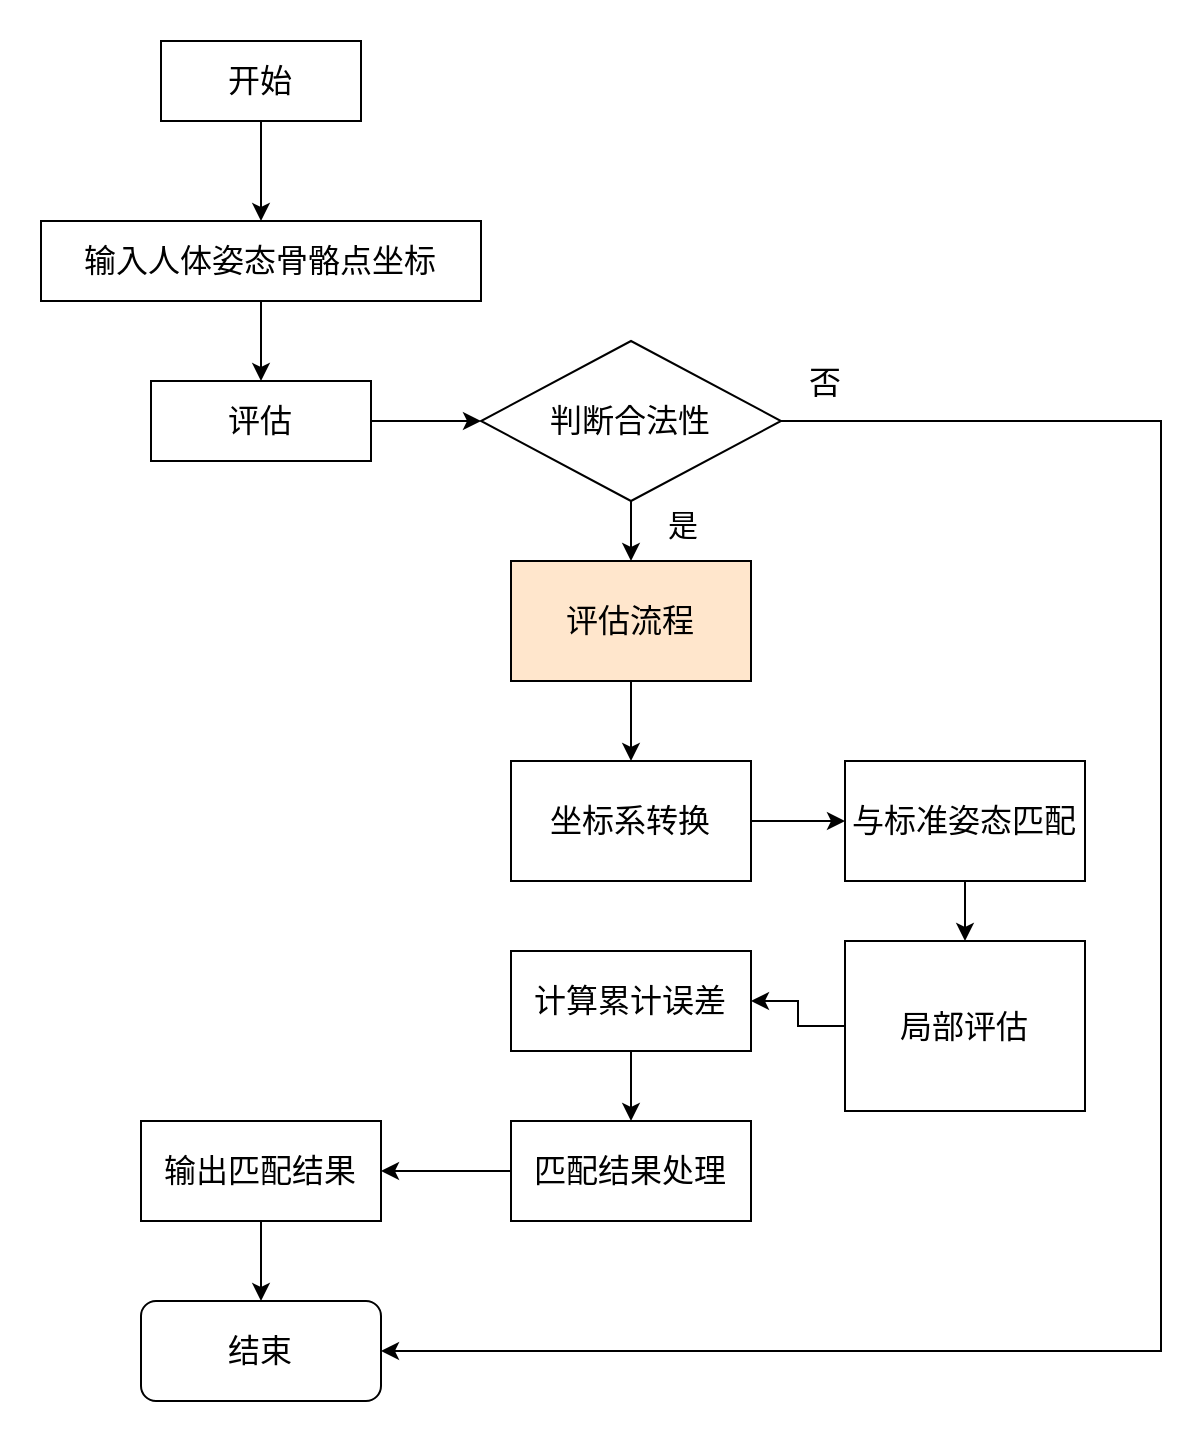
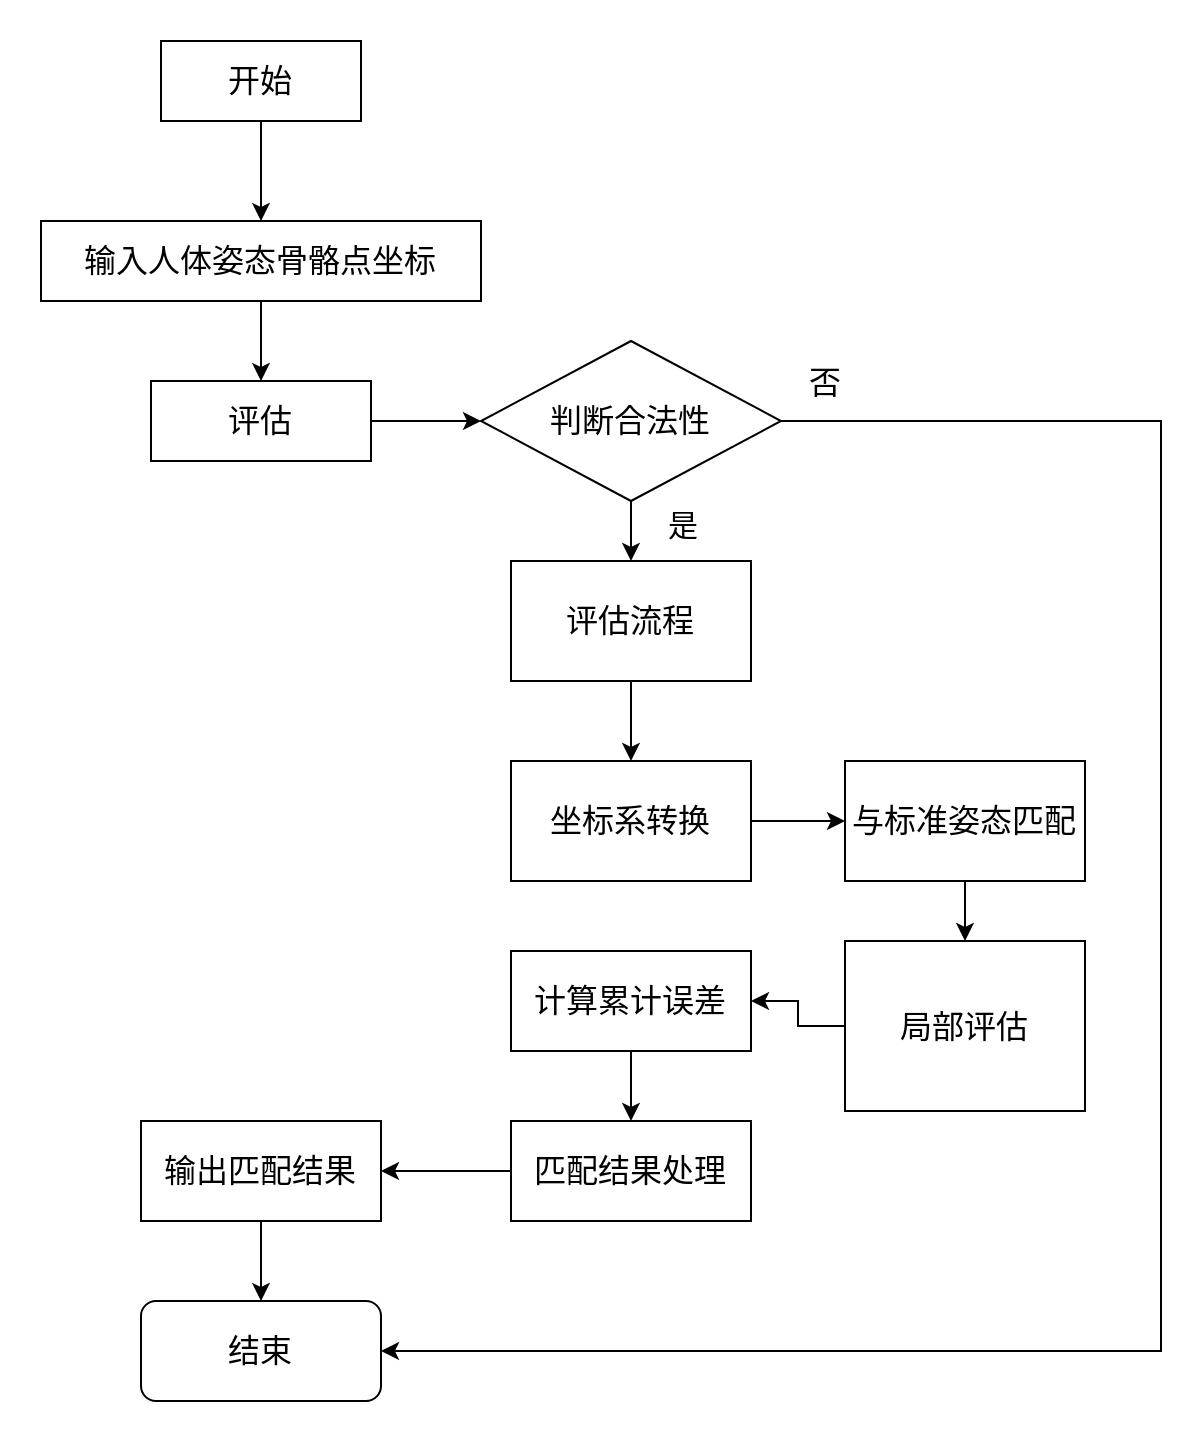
(631, 621) -> (631, 621)
